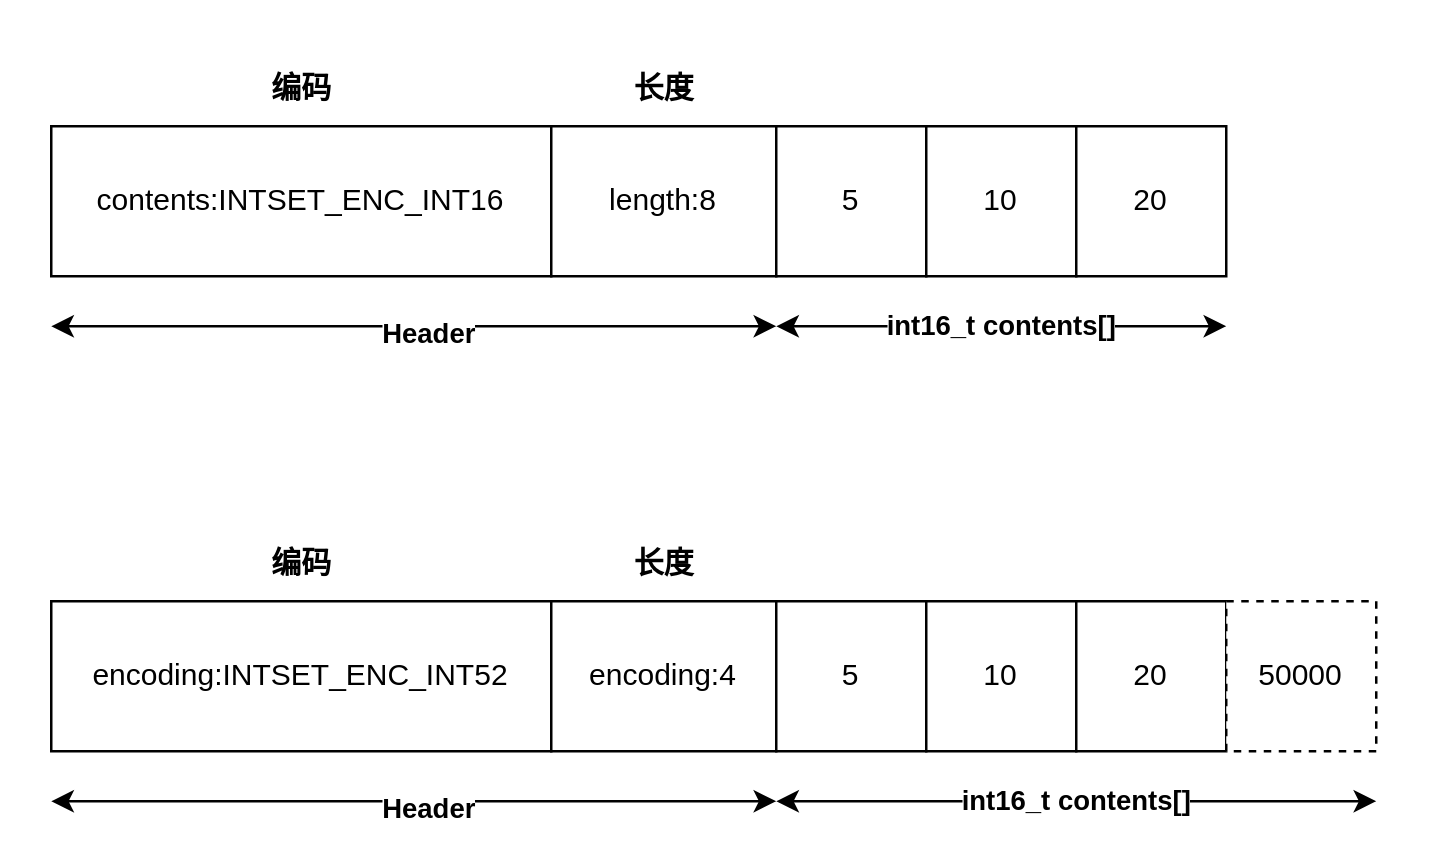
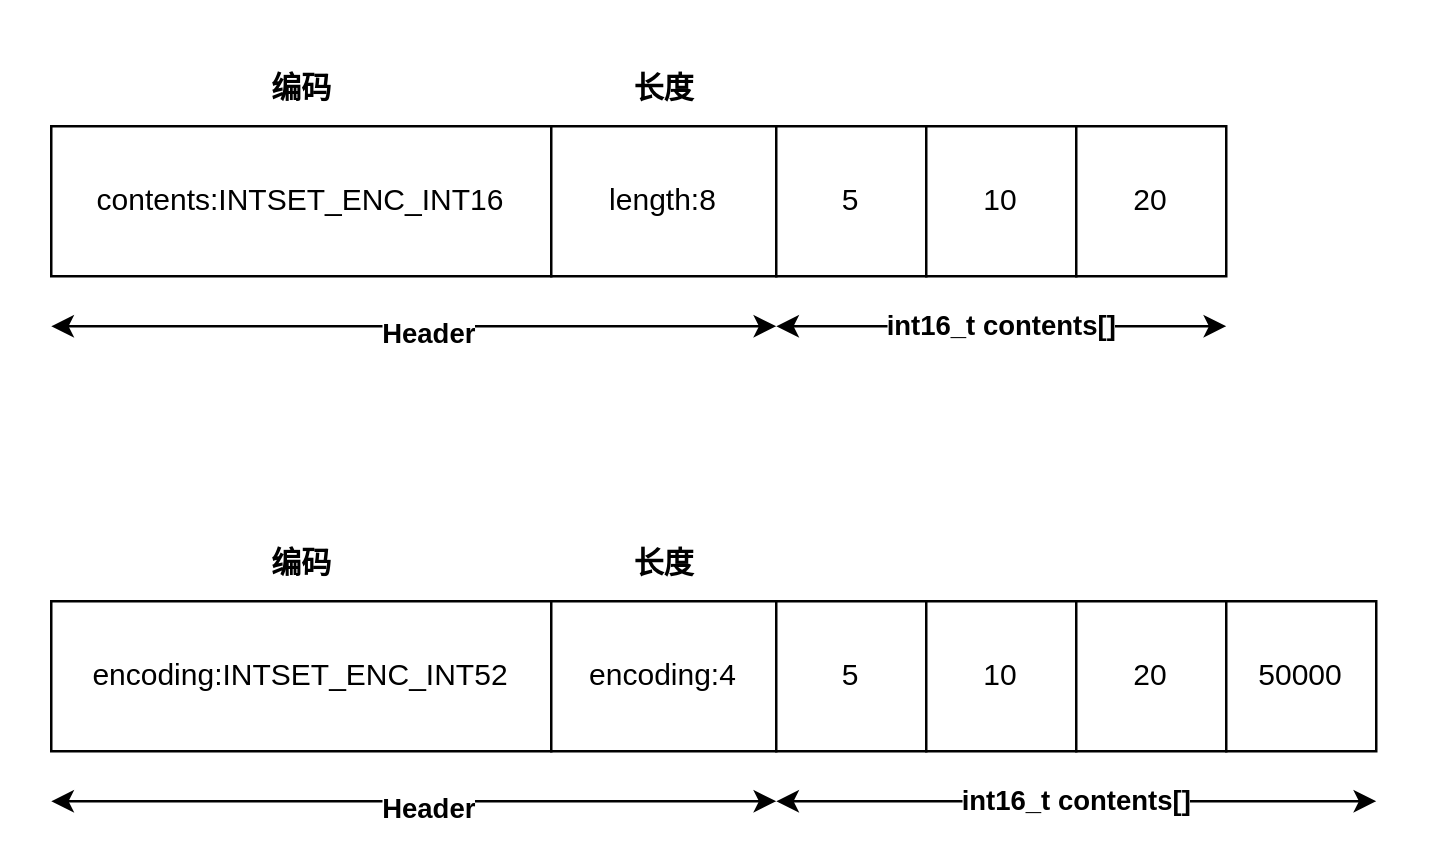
(1301, 676) -> (1301, 676)
